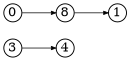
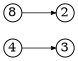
(13, 13) -> none
(117, 13) -> (65, 13)
(37, 48) -> (37, 48)
